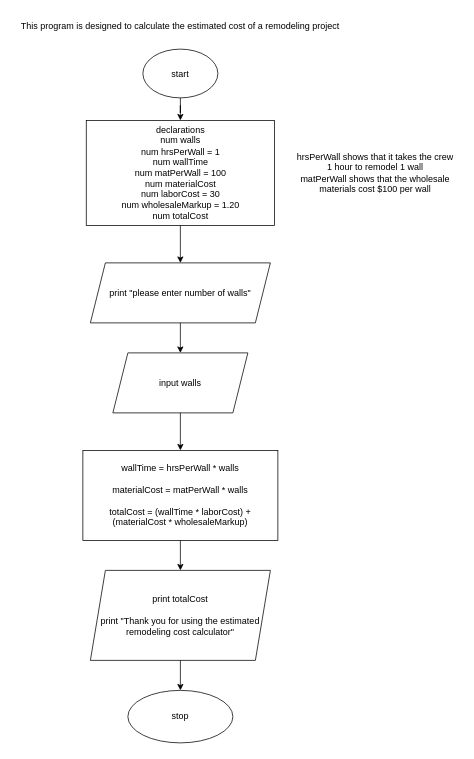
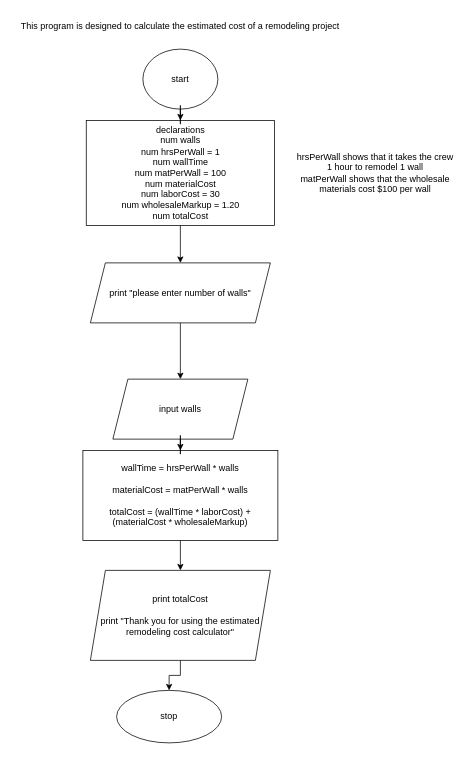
(180, 74) -> (180, 79)
(180, 383) -> (180, 409)
(180, 717) -> (169, 717)
